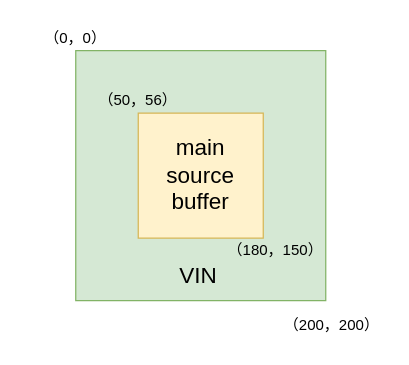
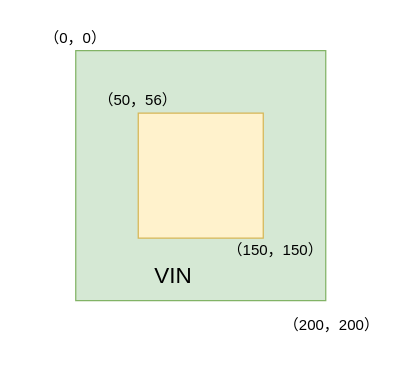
(201, 176) -> none
(276, 251) -> (276, 251)
(201, 276) -> (176, 276)
